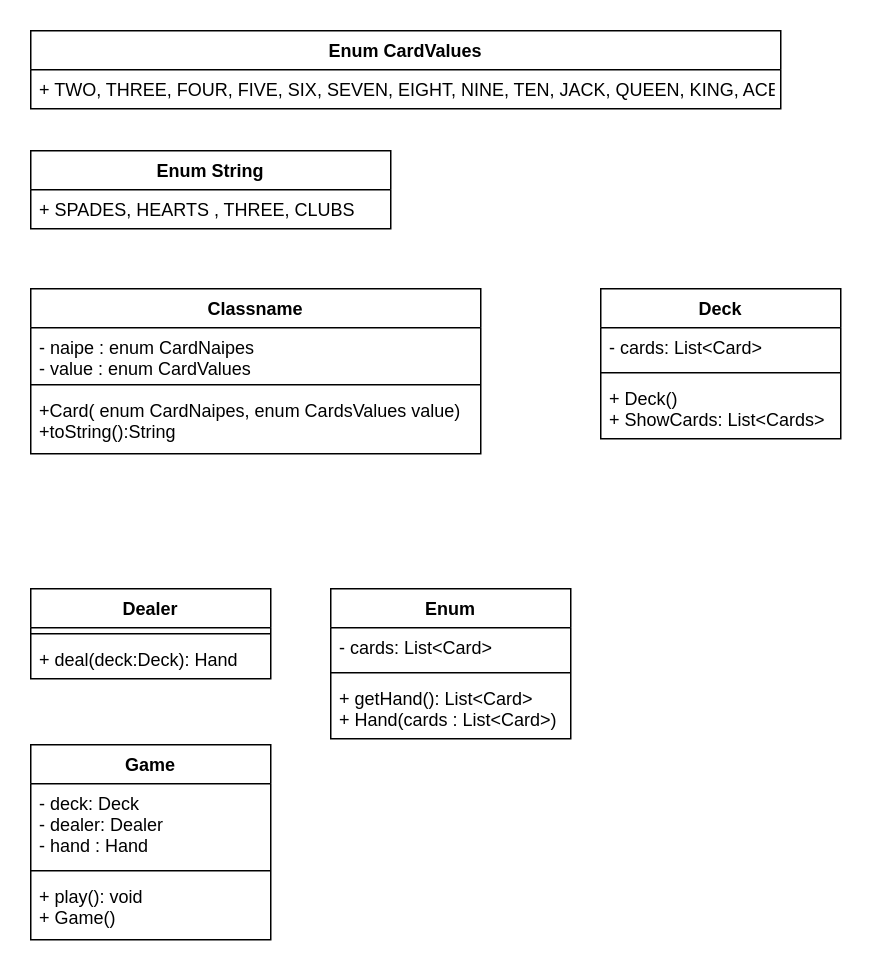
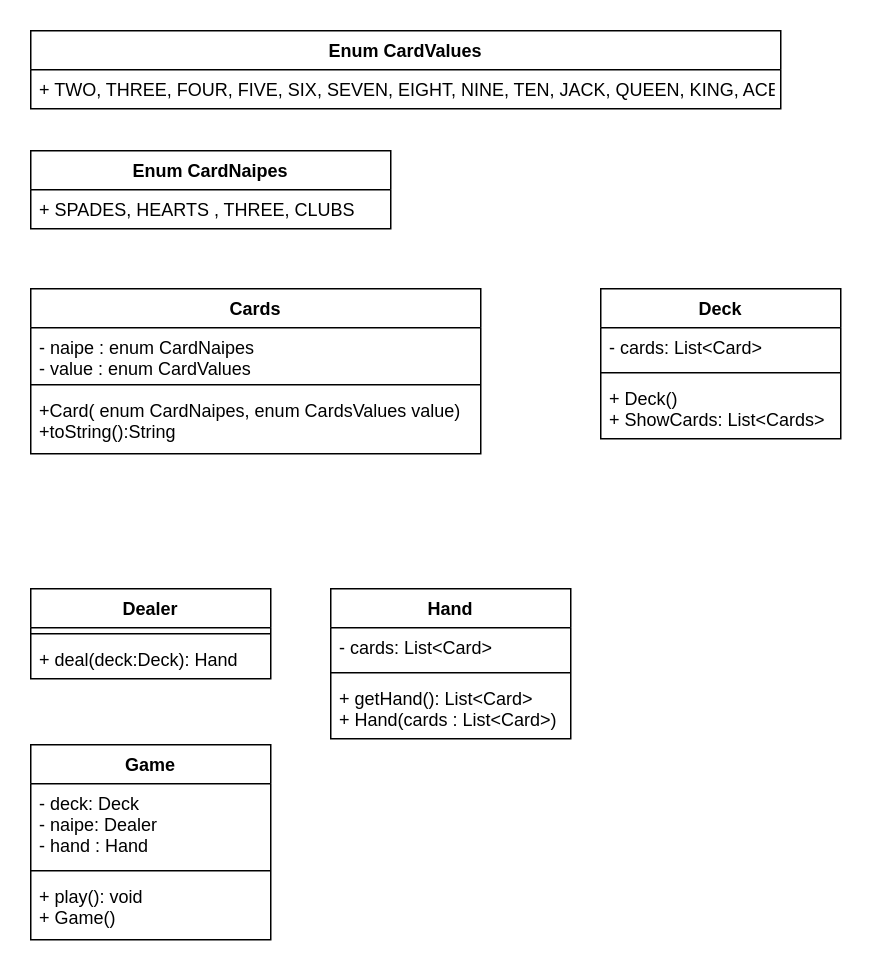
(210, 171) -> (210, 171)
(255, 309) -> (255, 309)
(450, 609) -> (450, 609)
(92, 804) -> (92, 804)
